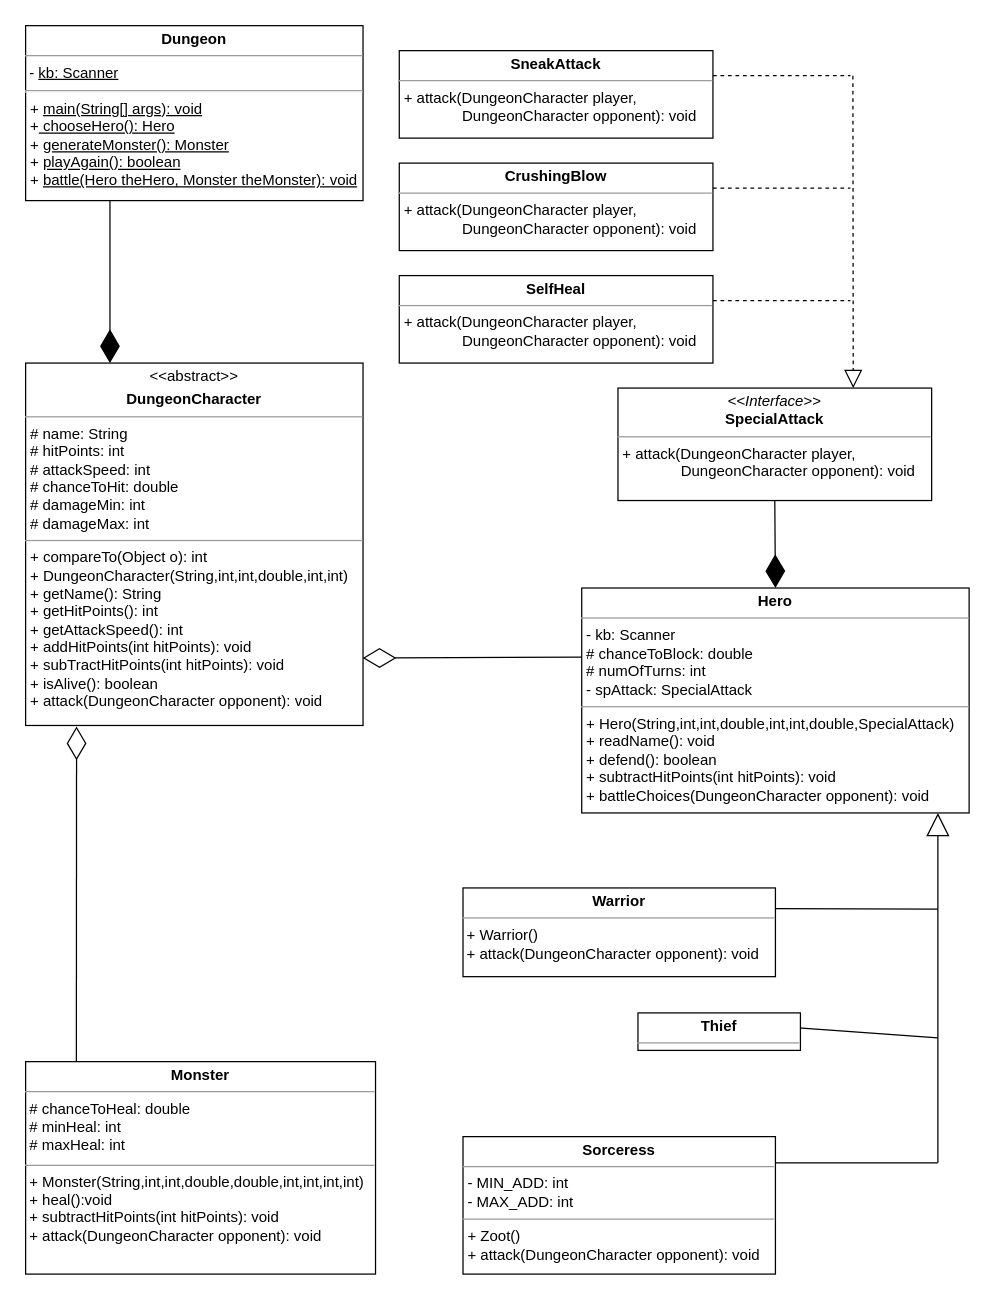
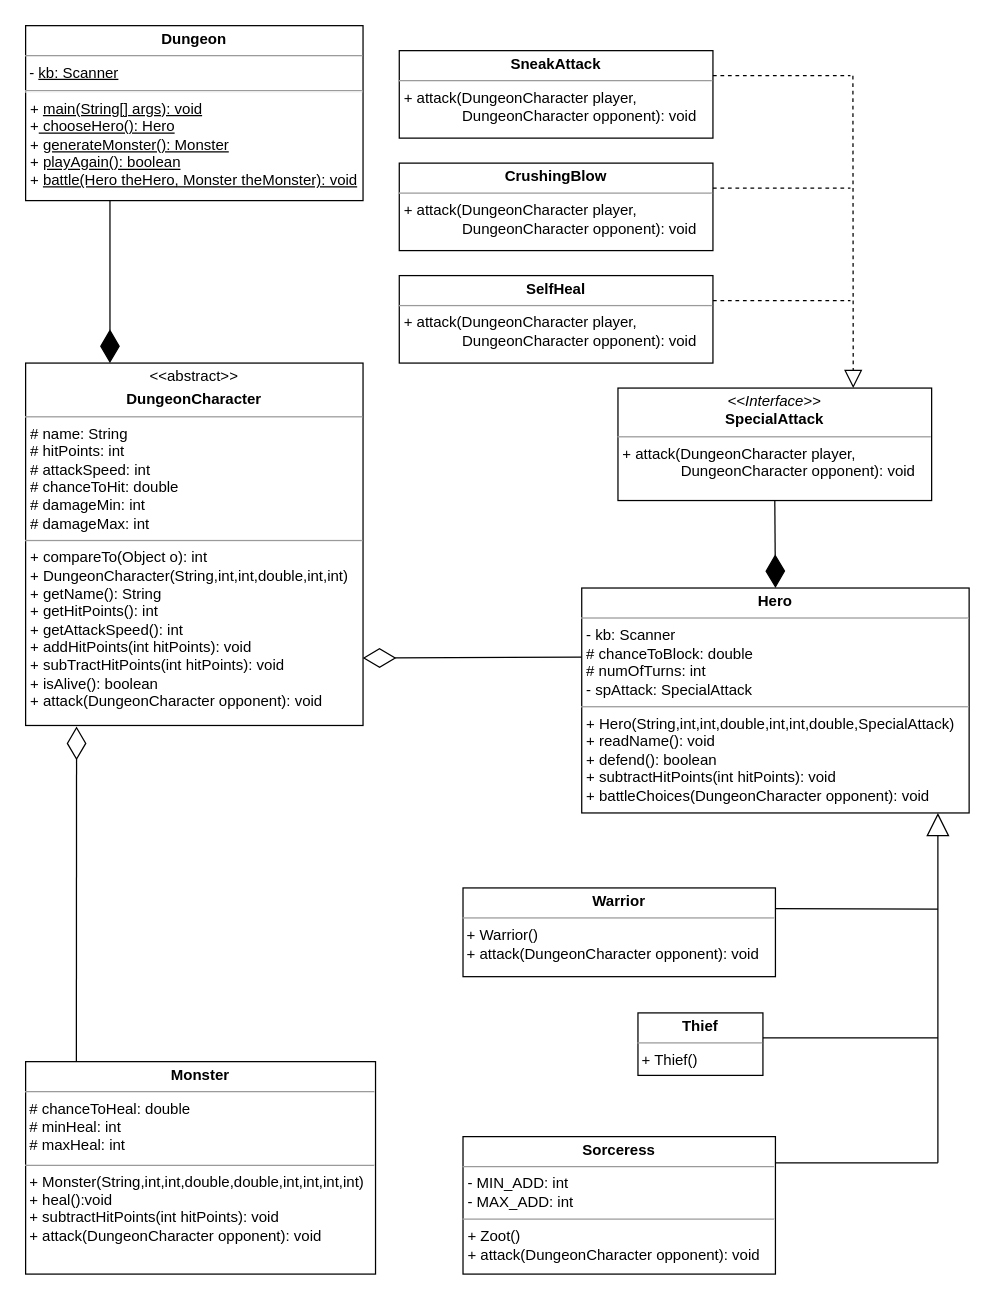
(719, 1032) -> (701, 1044)
